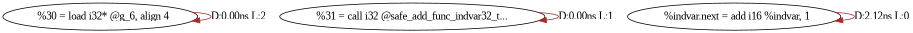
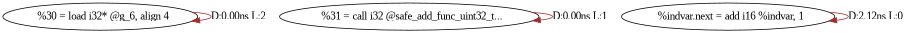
(412, 17) -> (409, 17)
